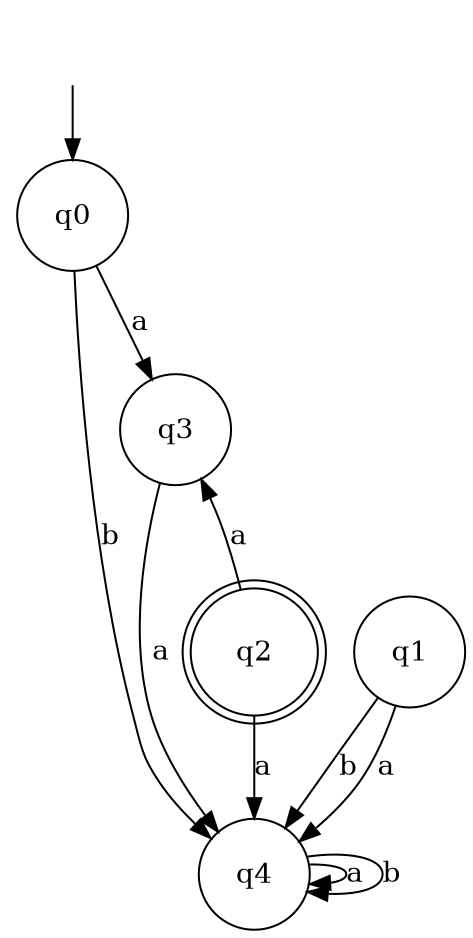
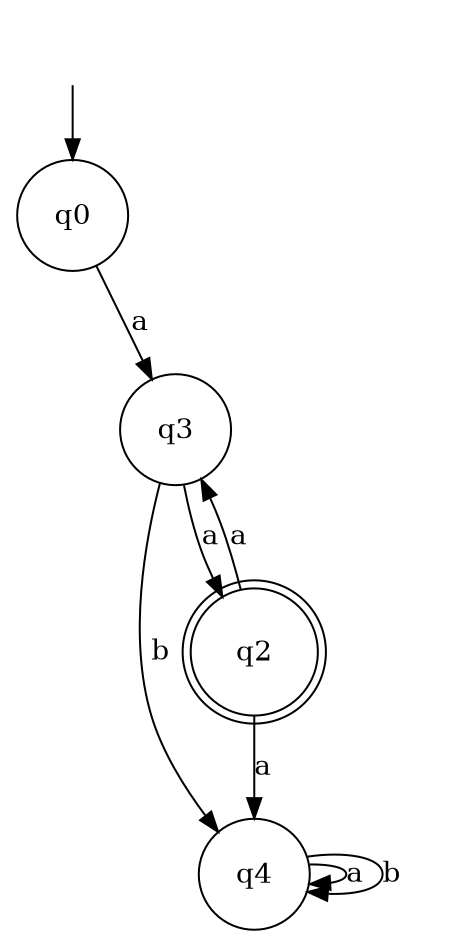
none -> (195, 533)
(102, 558) -> none
(161, 652) -> (161, 652)
(410, 652) -> none
